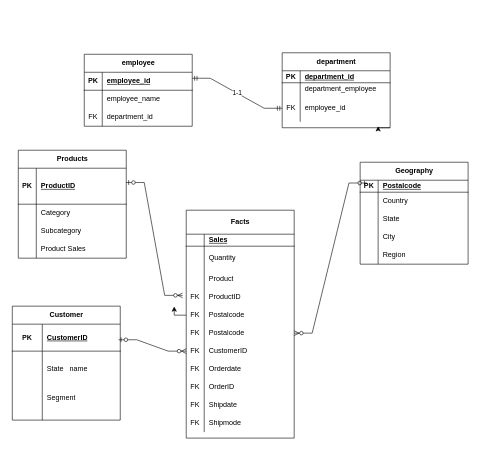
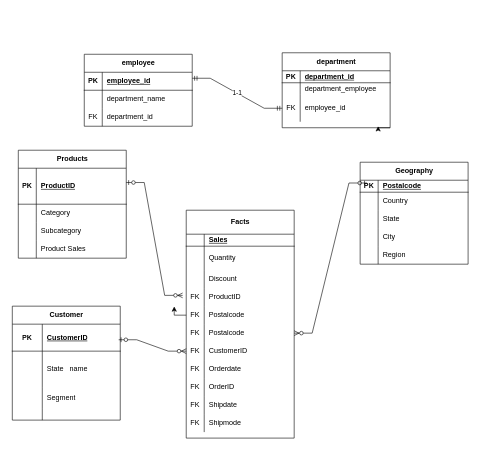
(132, 99) -> (137, 99)
(223, 279) -> (224, 279)
